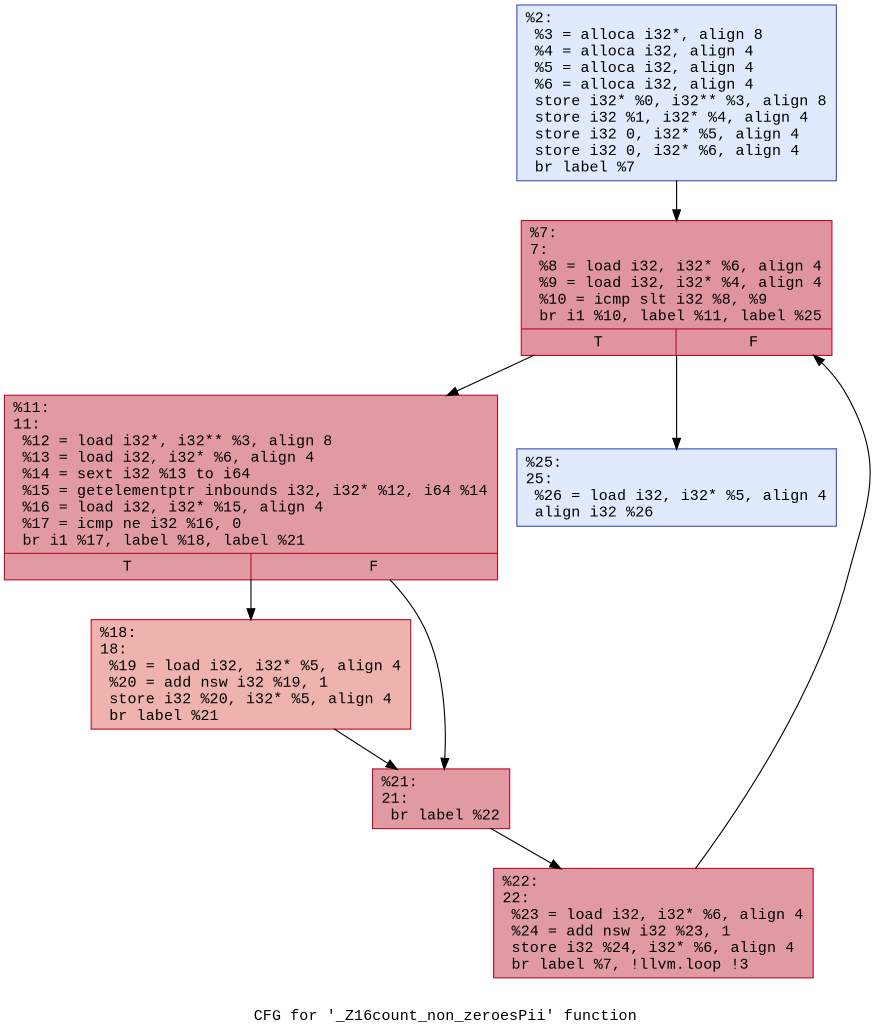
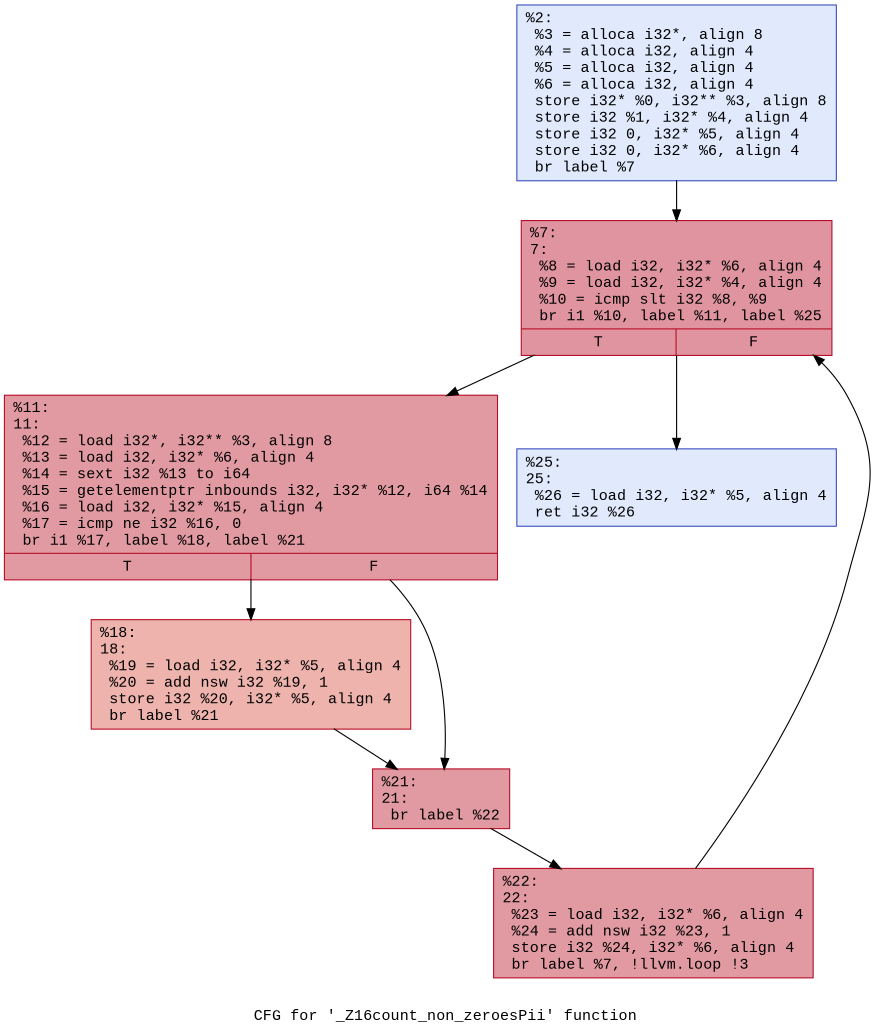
(590, 512) -> (581, 512)
